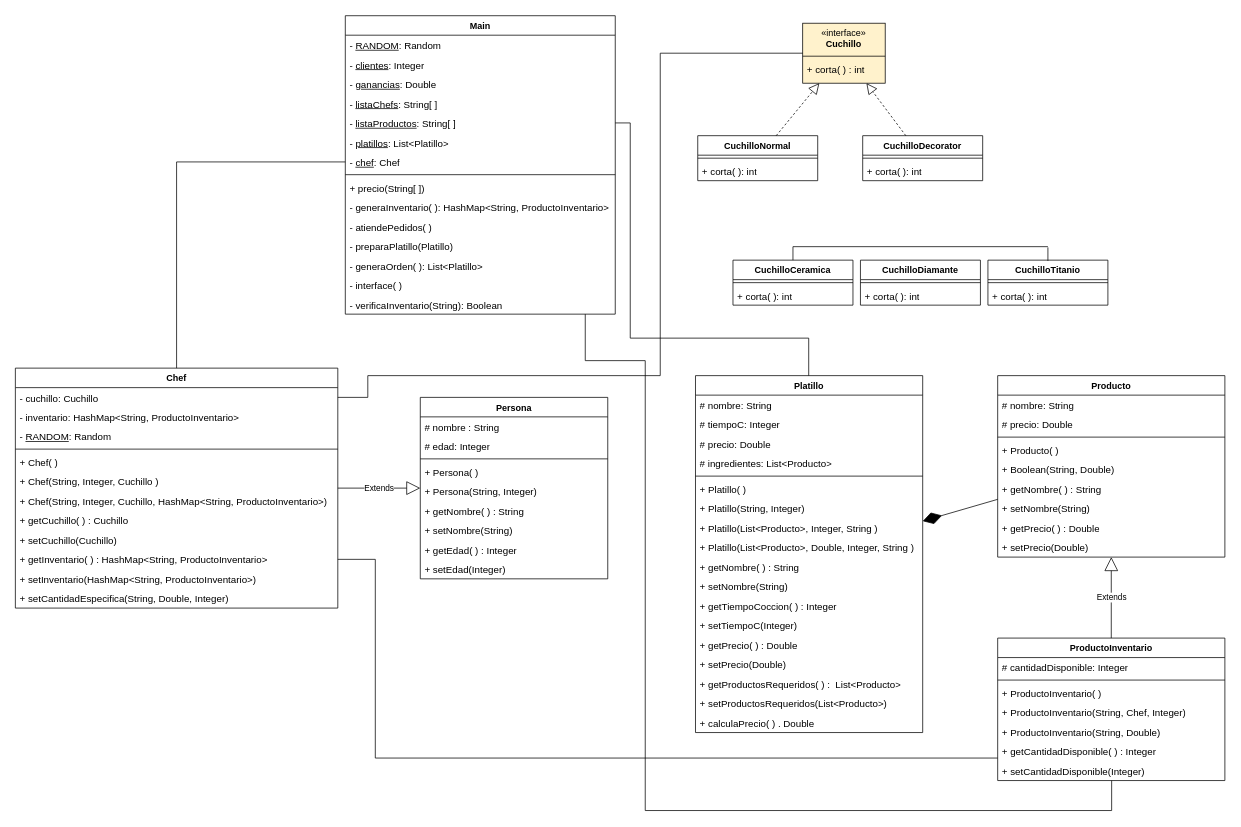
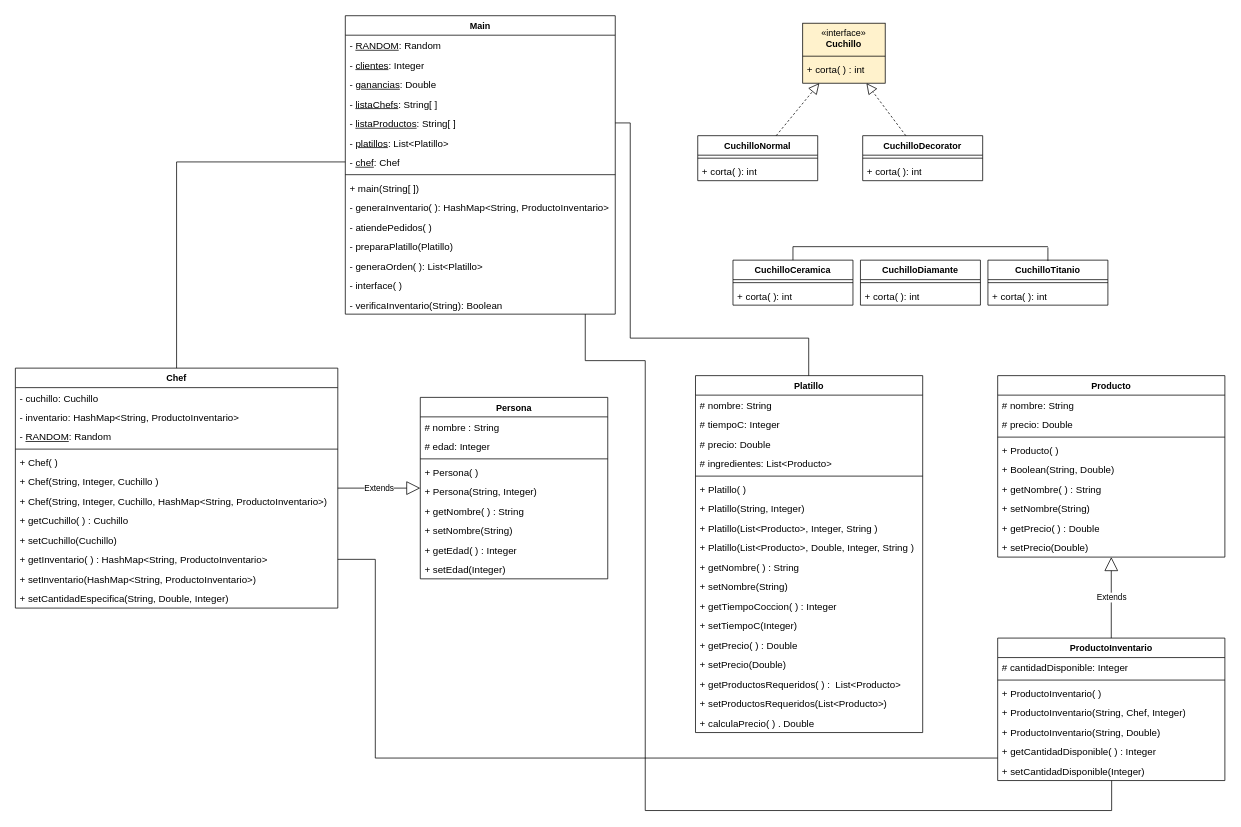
(397, 188) -> (391, 188)
(660, 314) -> none
(969, 508) -> none
